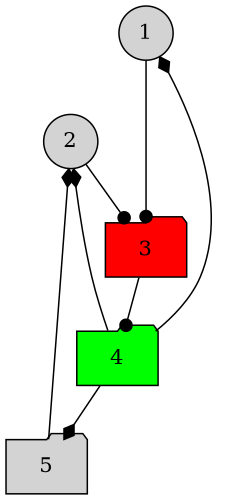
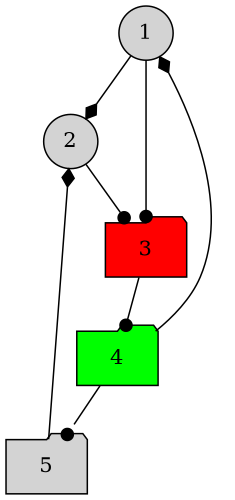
(88, 260) -> (114, 80)
(87, 405) -> (87, 405)
